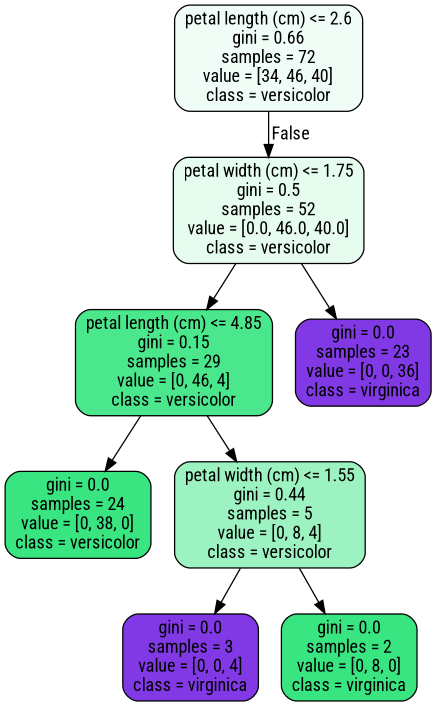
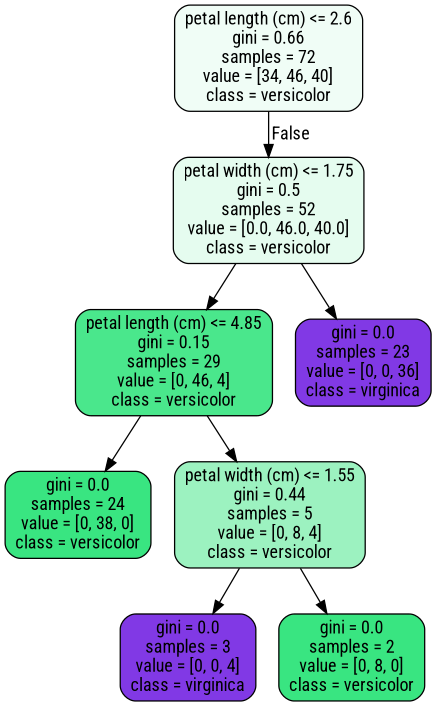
(349, 657) -> (352, 657)
